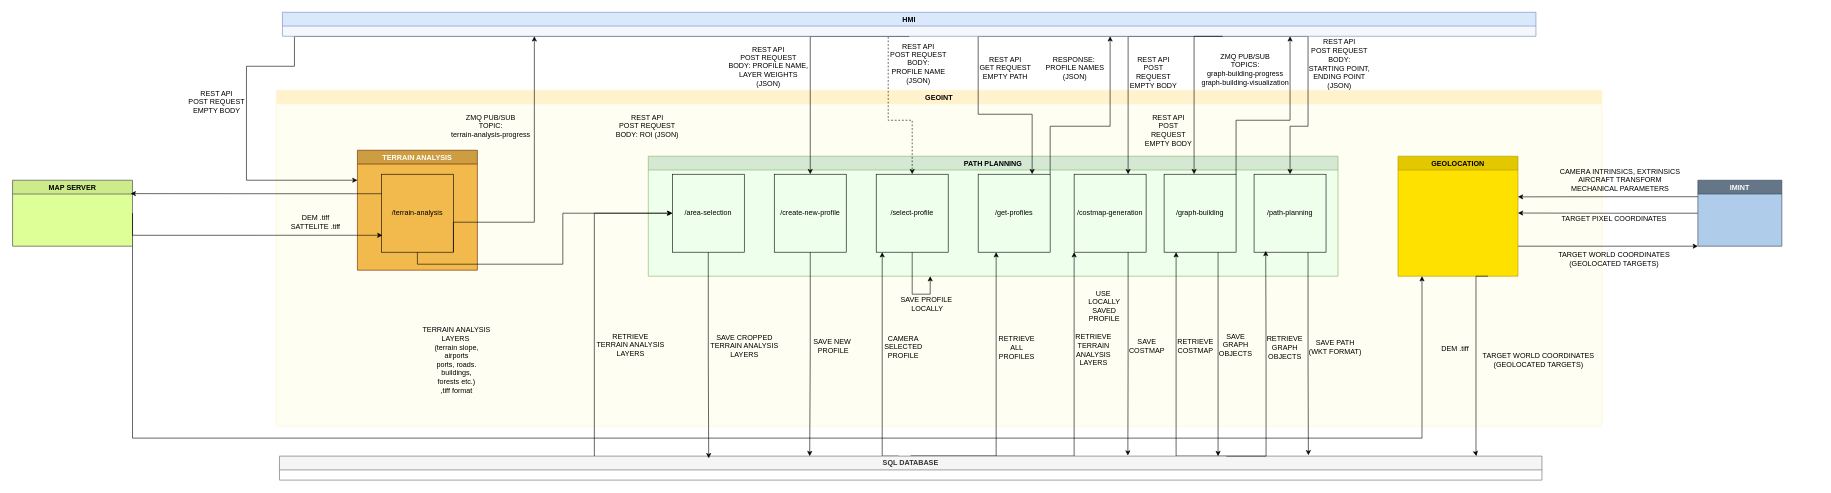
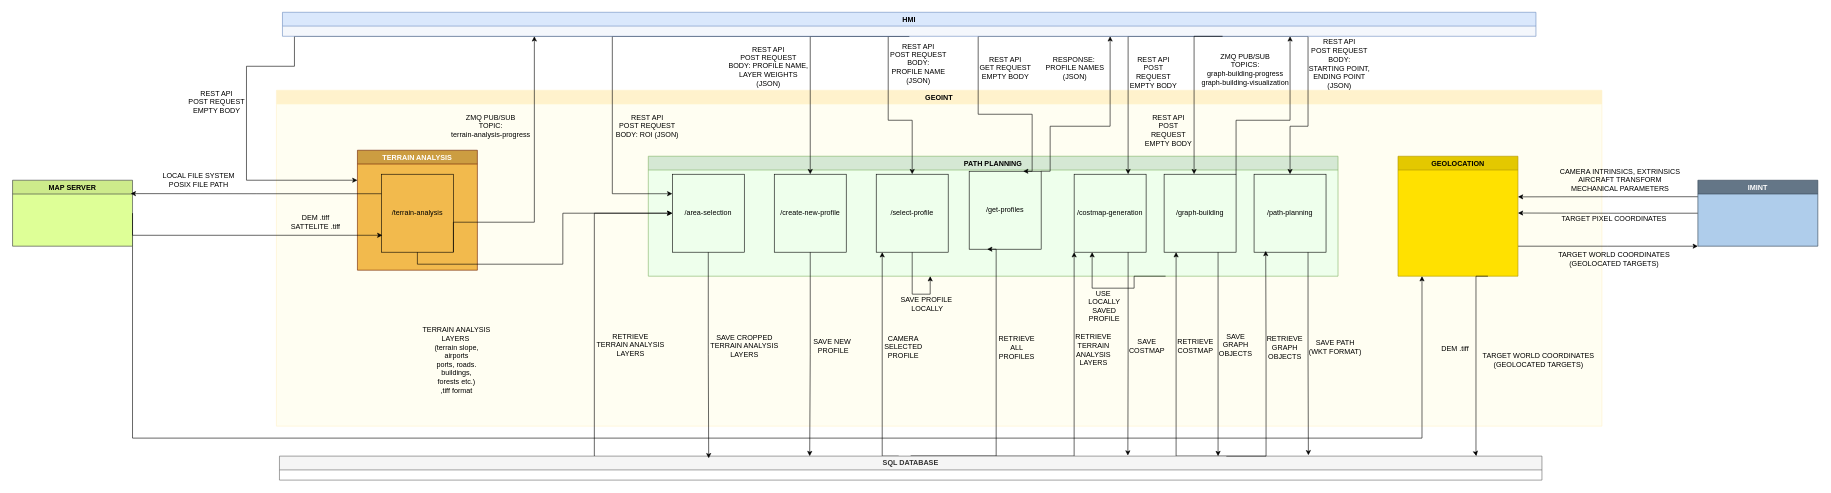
(1006, 68) -> (1006, 68)
(888, 115) -> (888, 115)
none -> (198, 180)
none -> (612, 193)
(1014, 213) -> (1005, 210)
(1740, 213) -> (1758, 213)
none -> (1092, 257)
